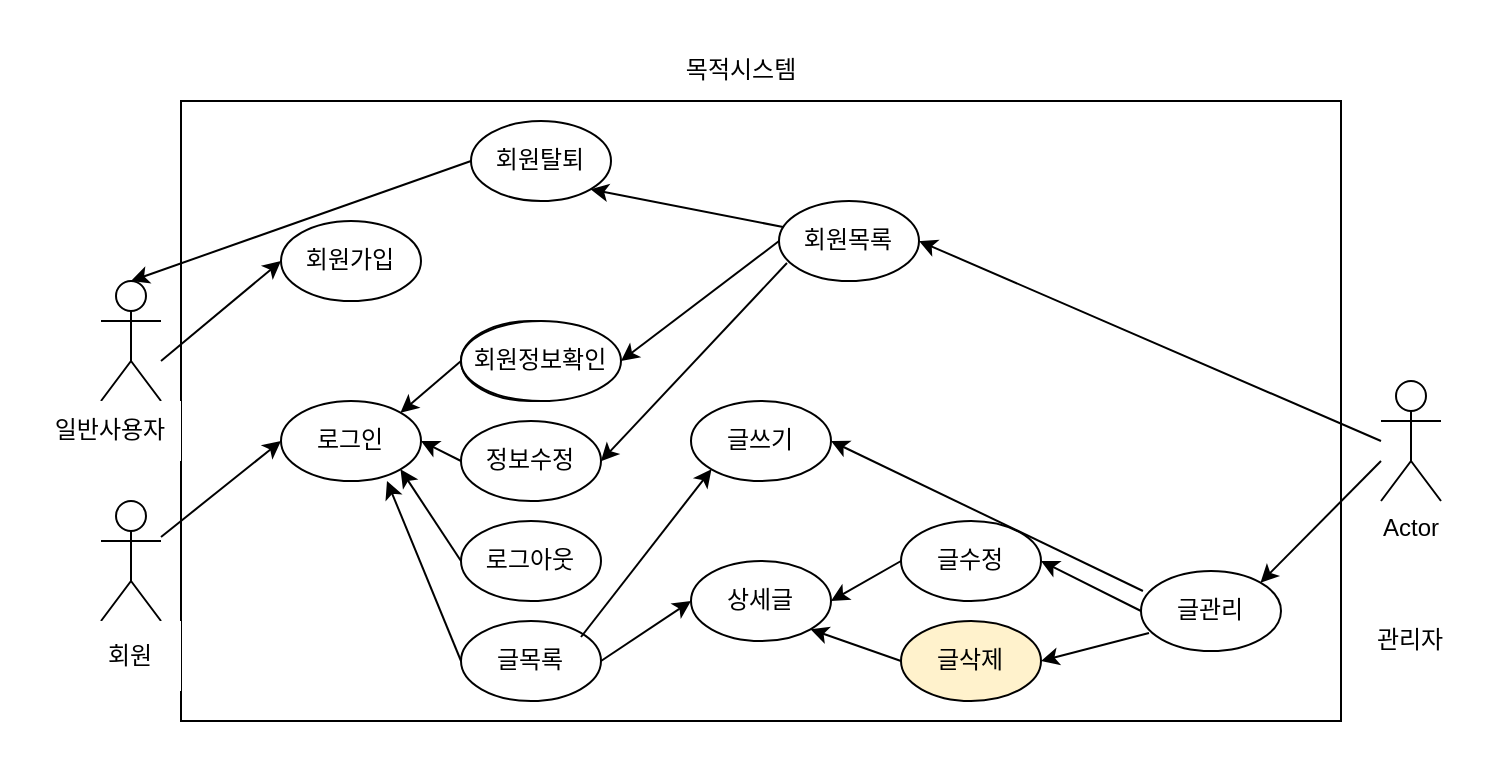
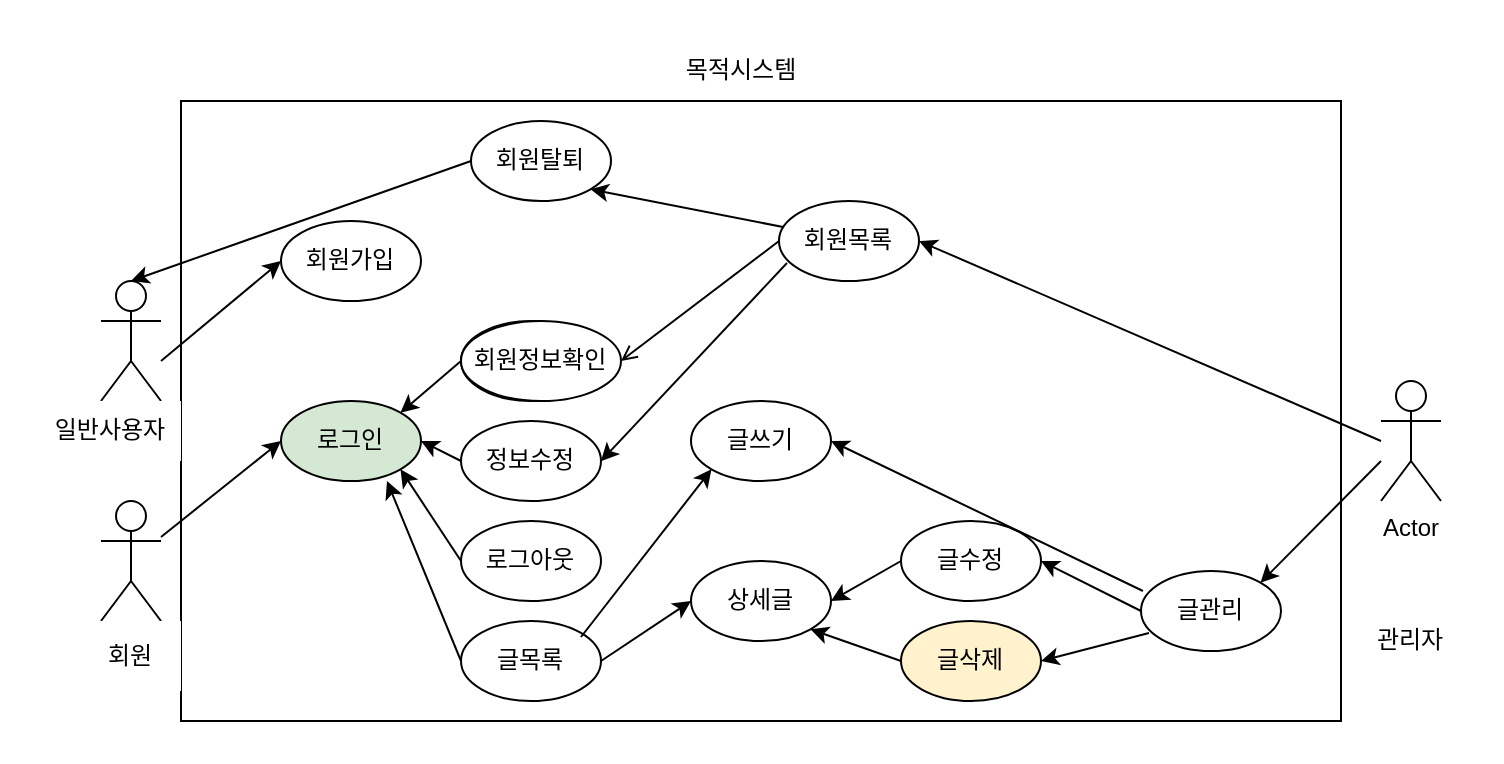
(633, 352) -> (629, 355)
(351, 441) -> (351, 441)
